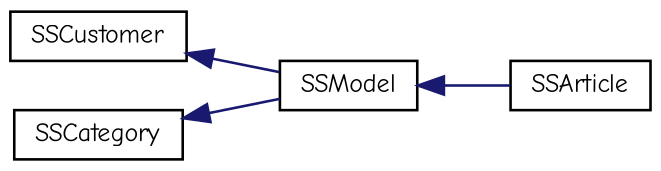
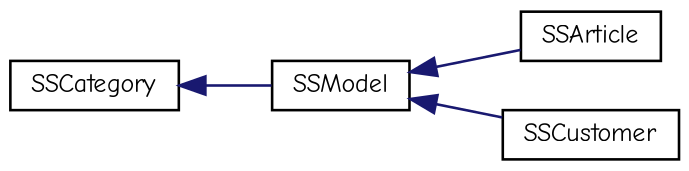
(246, 65) -> (469, 111)
